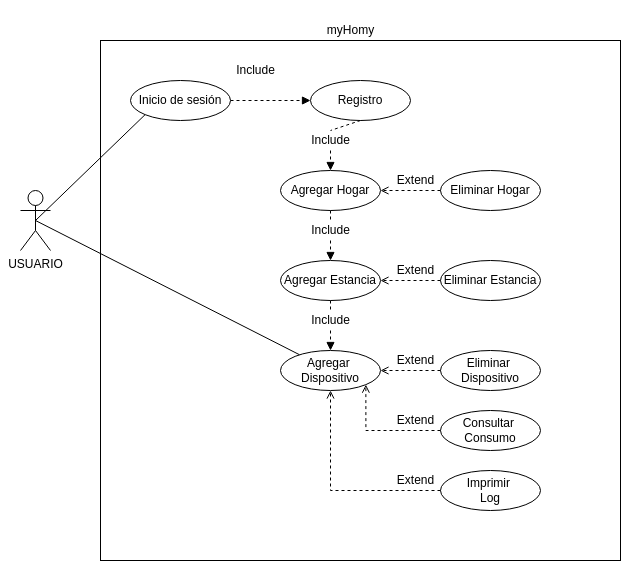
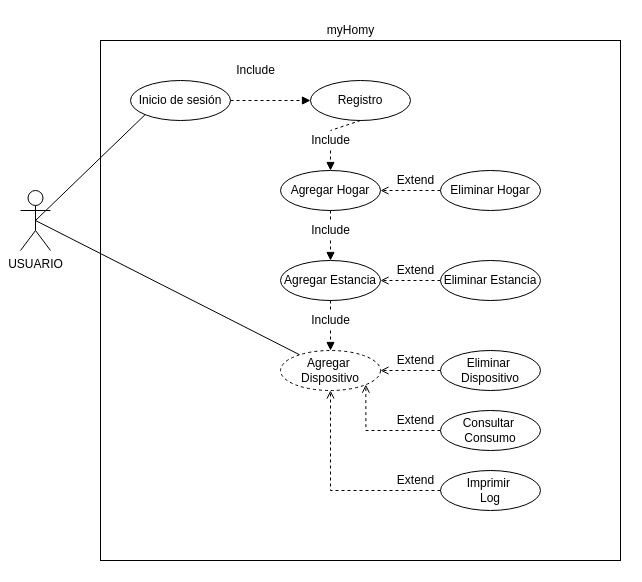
(331, 371) -> (331, 371)
